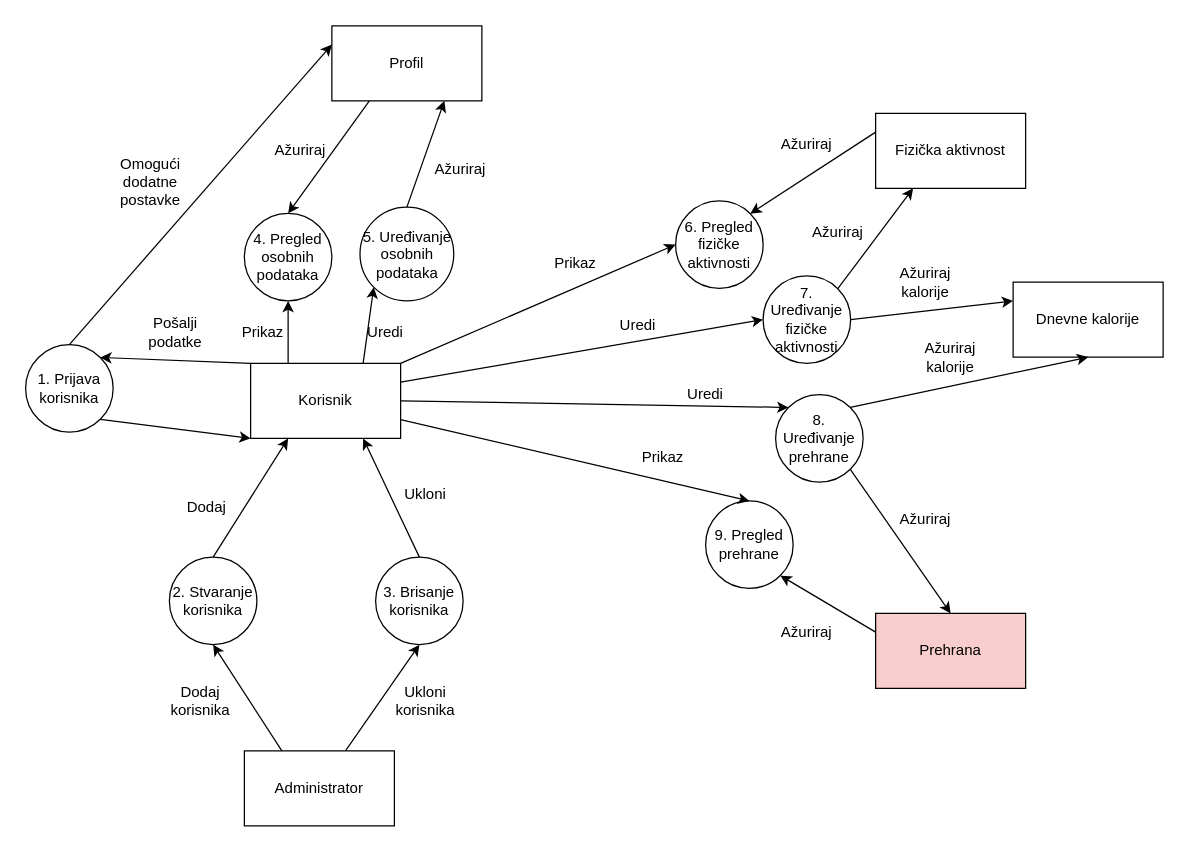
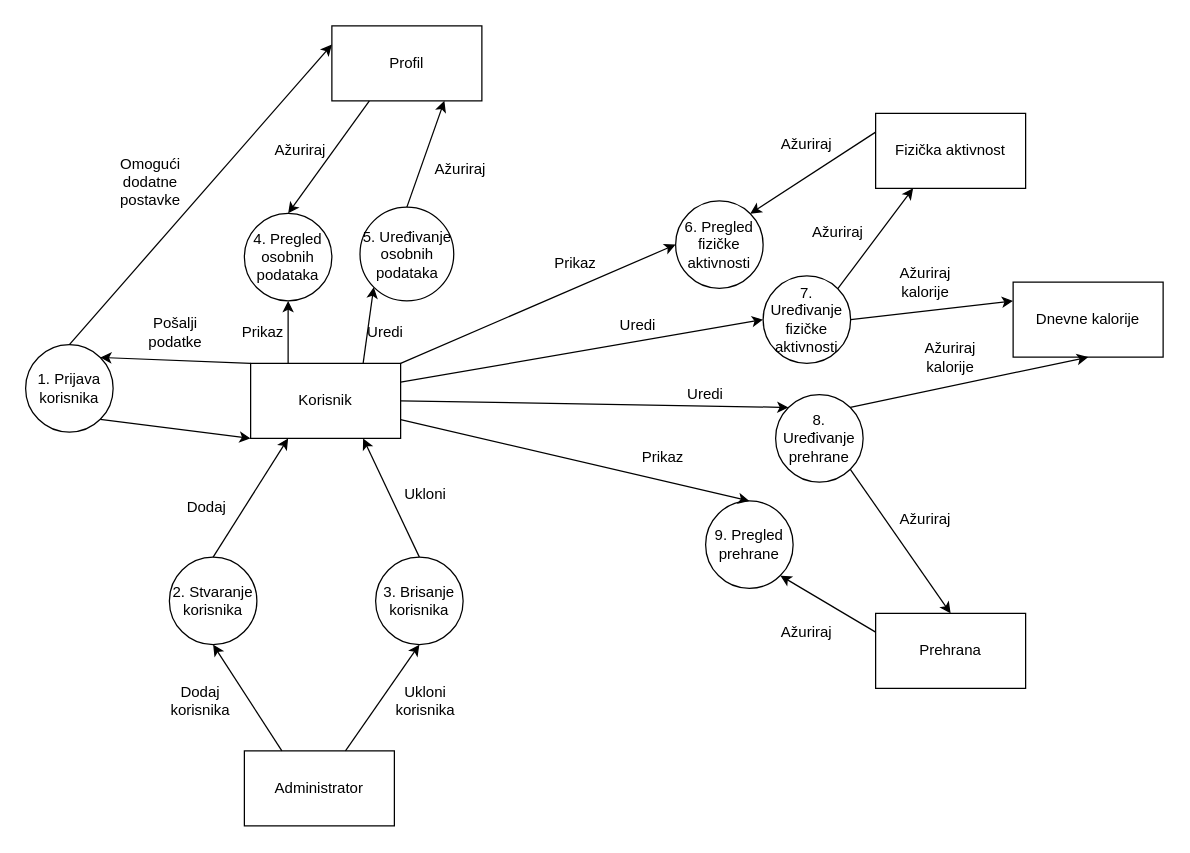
(951, 651) -> (951, 651)
